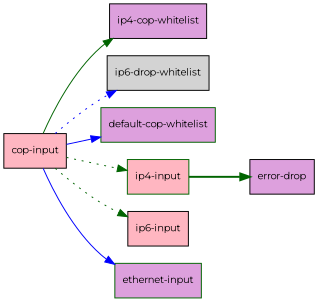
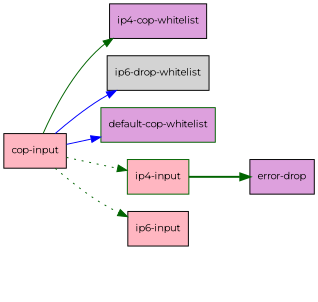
(81, 113) -> (81, 113)
(158, 281) -> none
